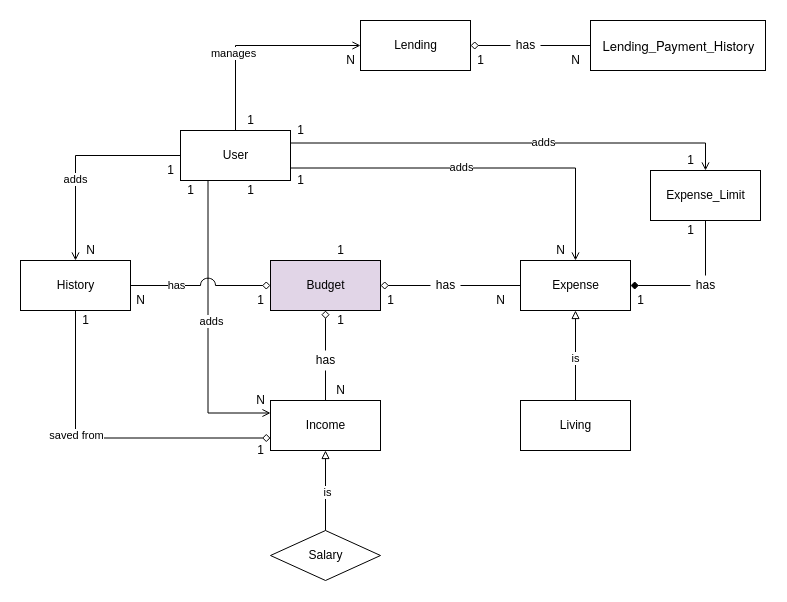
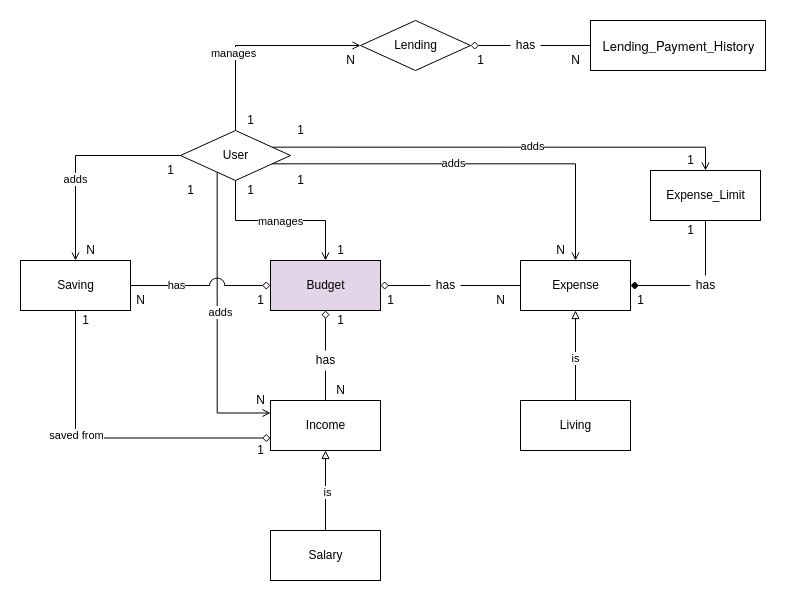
(416, 46) -> (416, 46)
(236, 156) -> (236, 156)
none -> (279, 221)
(76, 286) -> (76, 286)
(326, 556) -> (326, 556)
